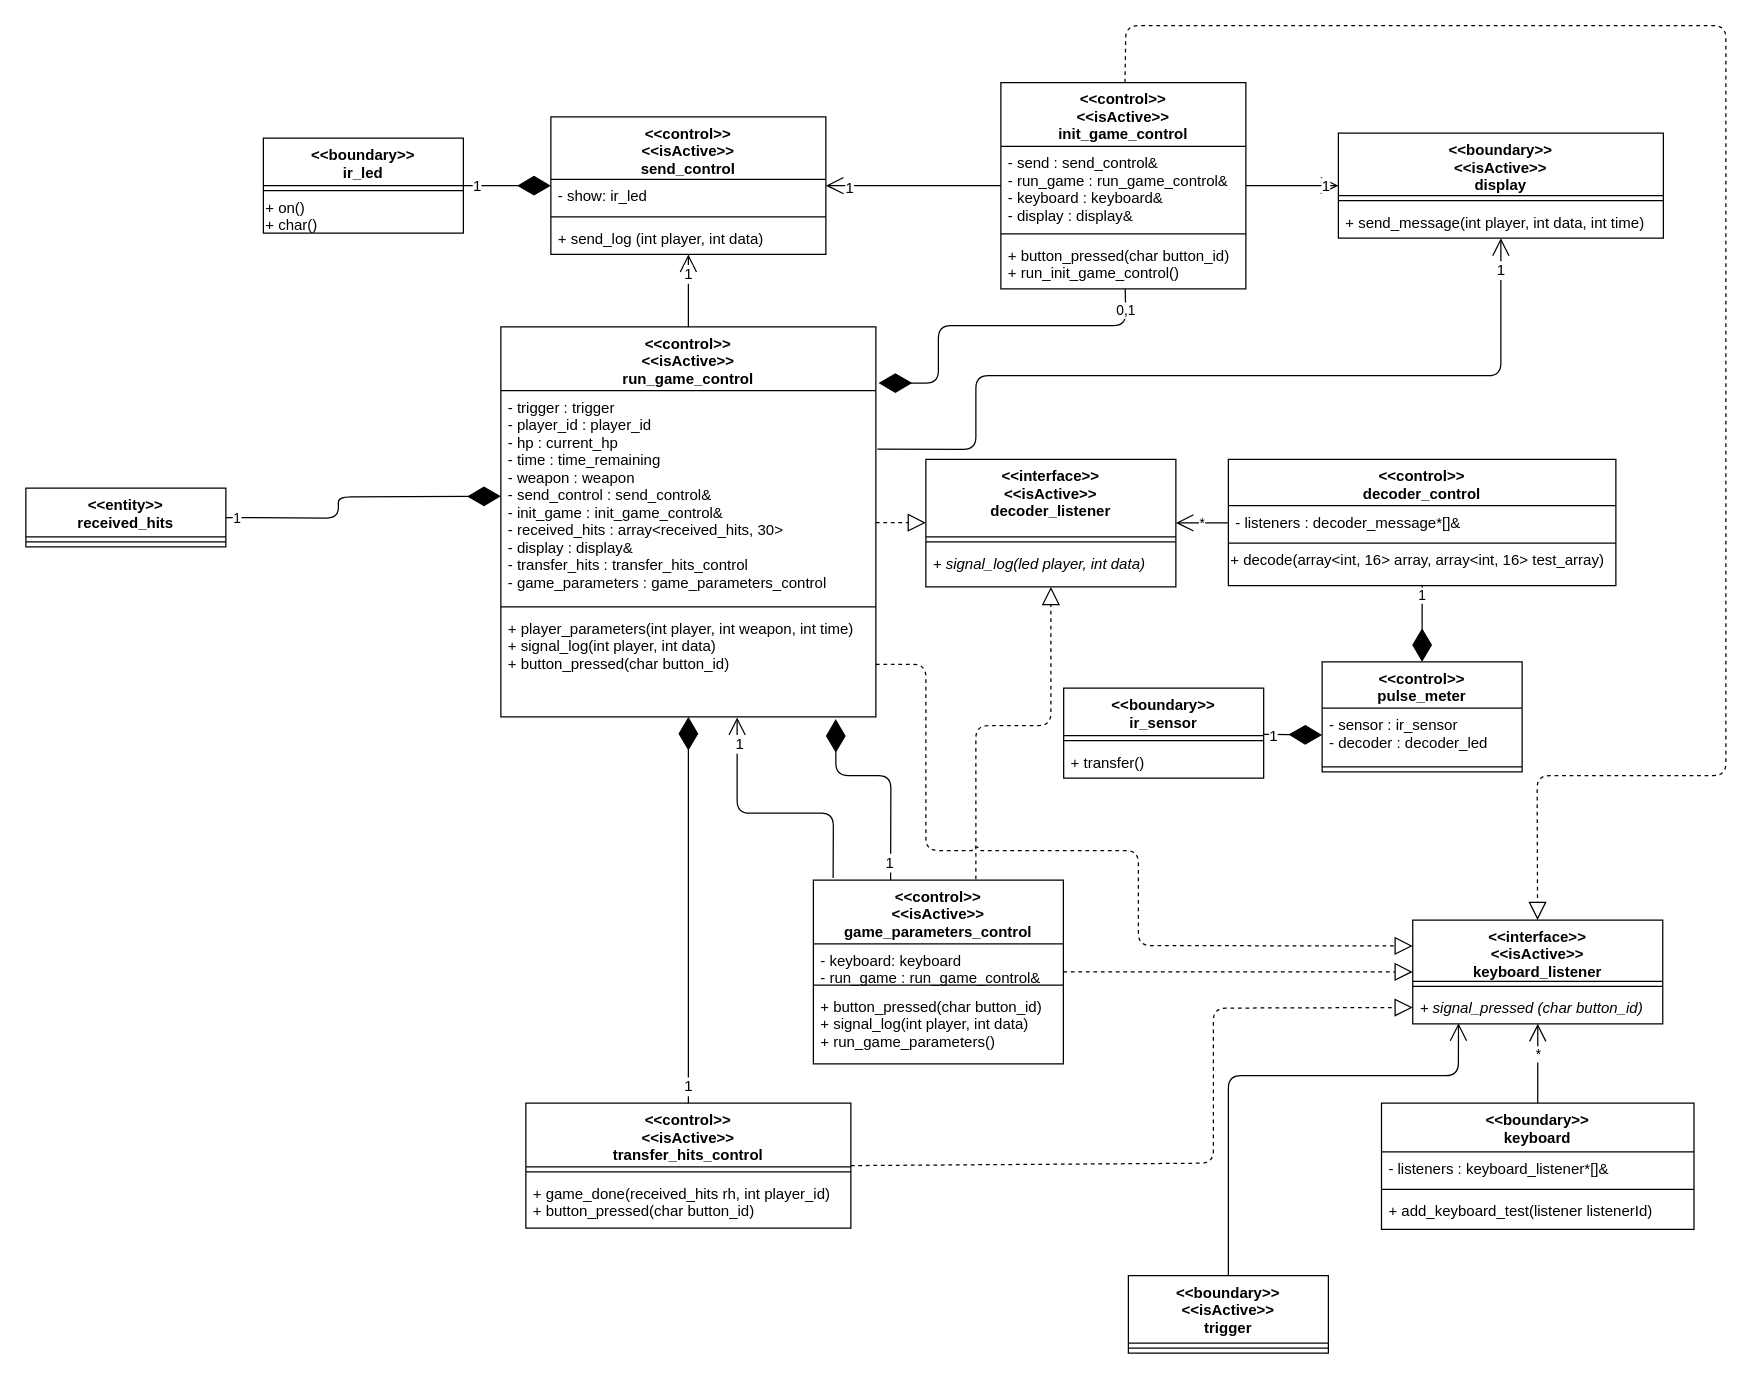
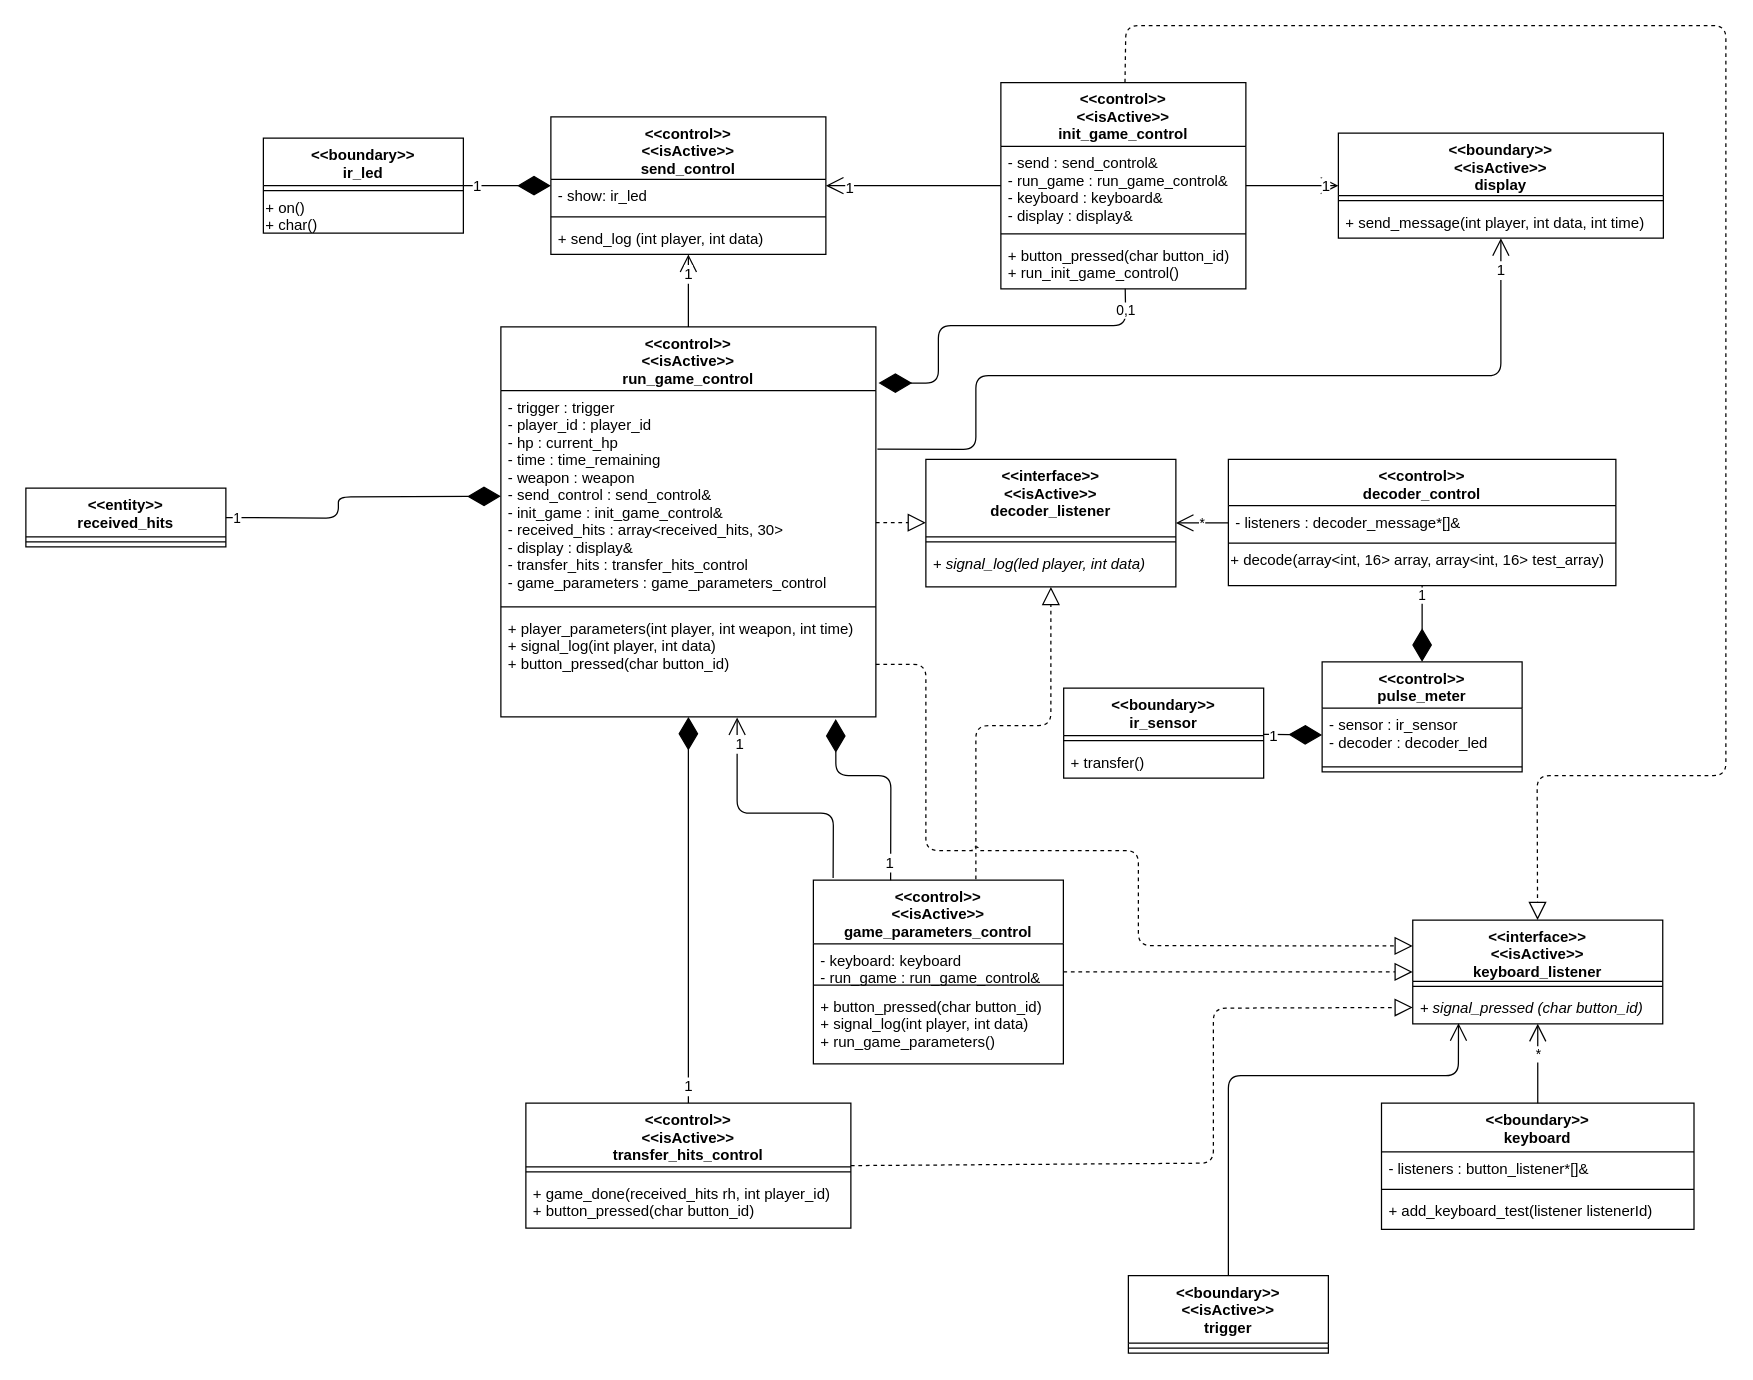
(1520, 1169) -> (1511, 1169)
